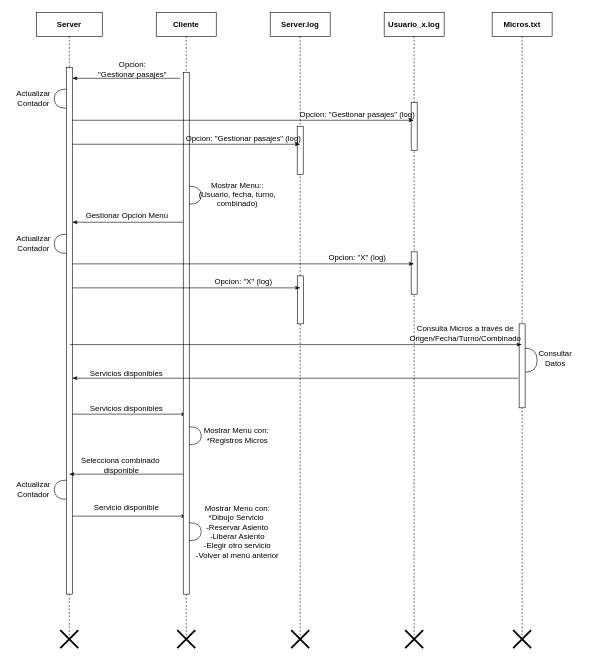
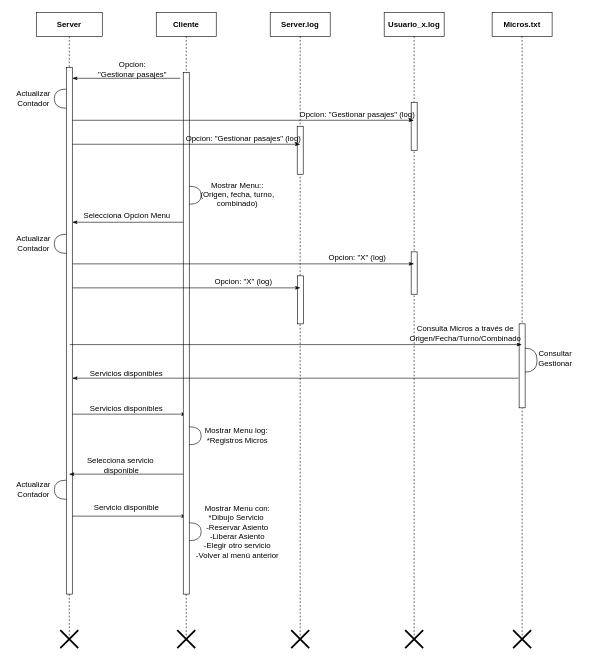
(238, 195) -> (238, 195)
(127, 216) -> (127, 216)
(556, 359) -> (556, 359)
(238, 435) -> (238, 435)
(121, 465) -> (121, 465)
